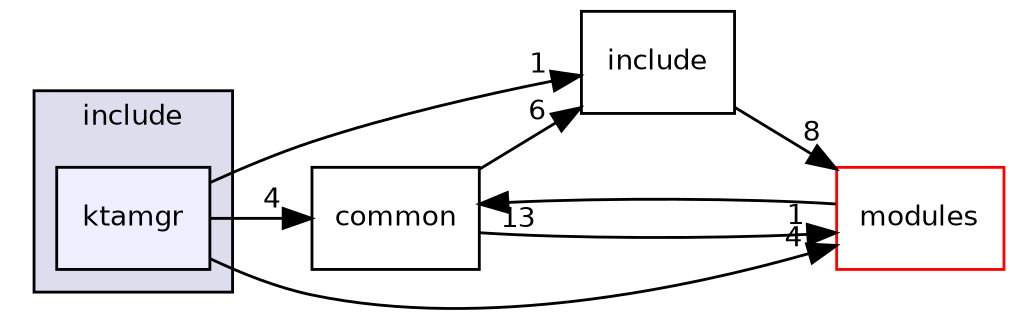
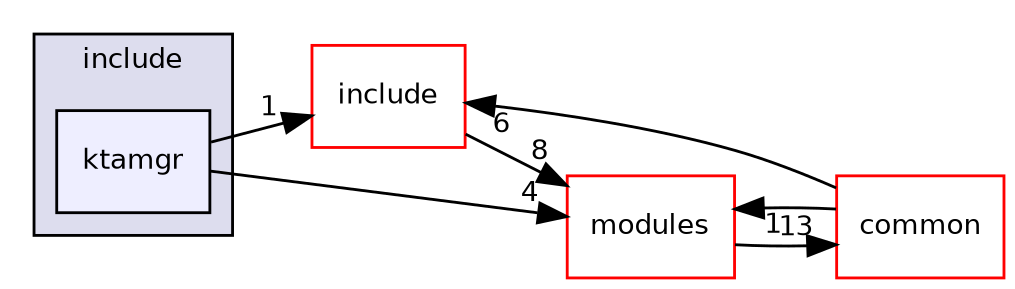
(658, 62) -> (389, 96)
(250, 218) -> none
(396, 218) -> (920, 227)
